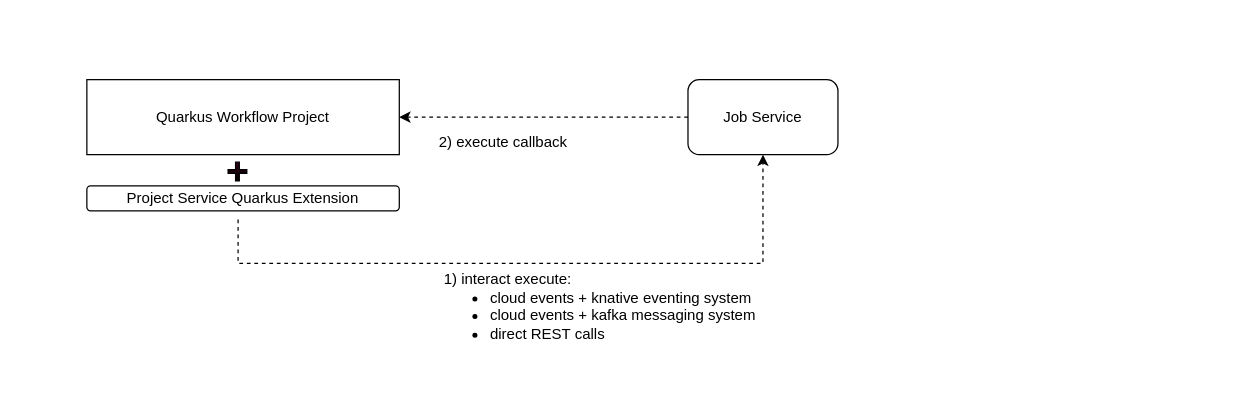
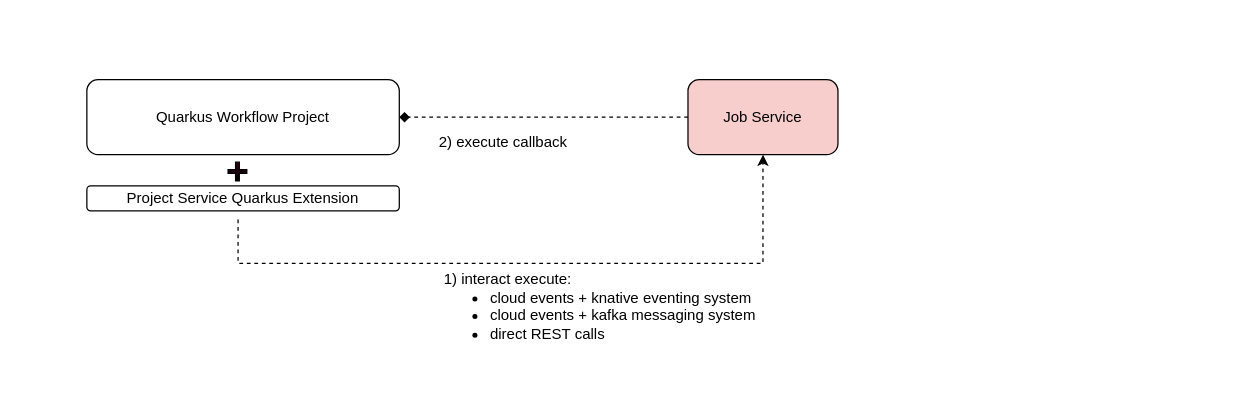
(243, 117) -> (243, 117)
(409, 117) -> (410, 117)
(763, 117) -> (763, 117)
